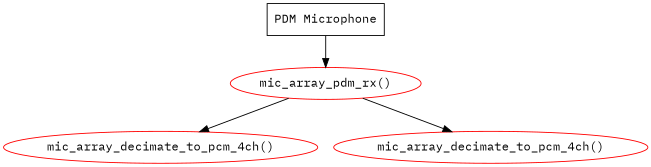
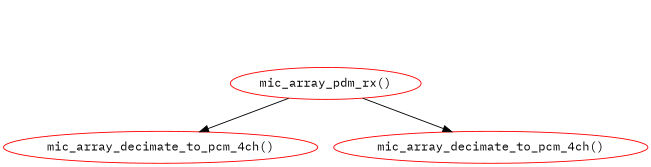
(326, 20) -> none
